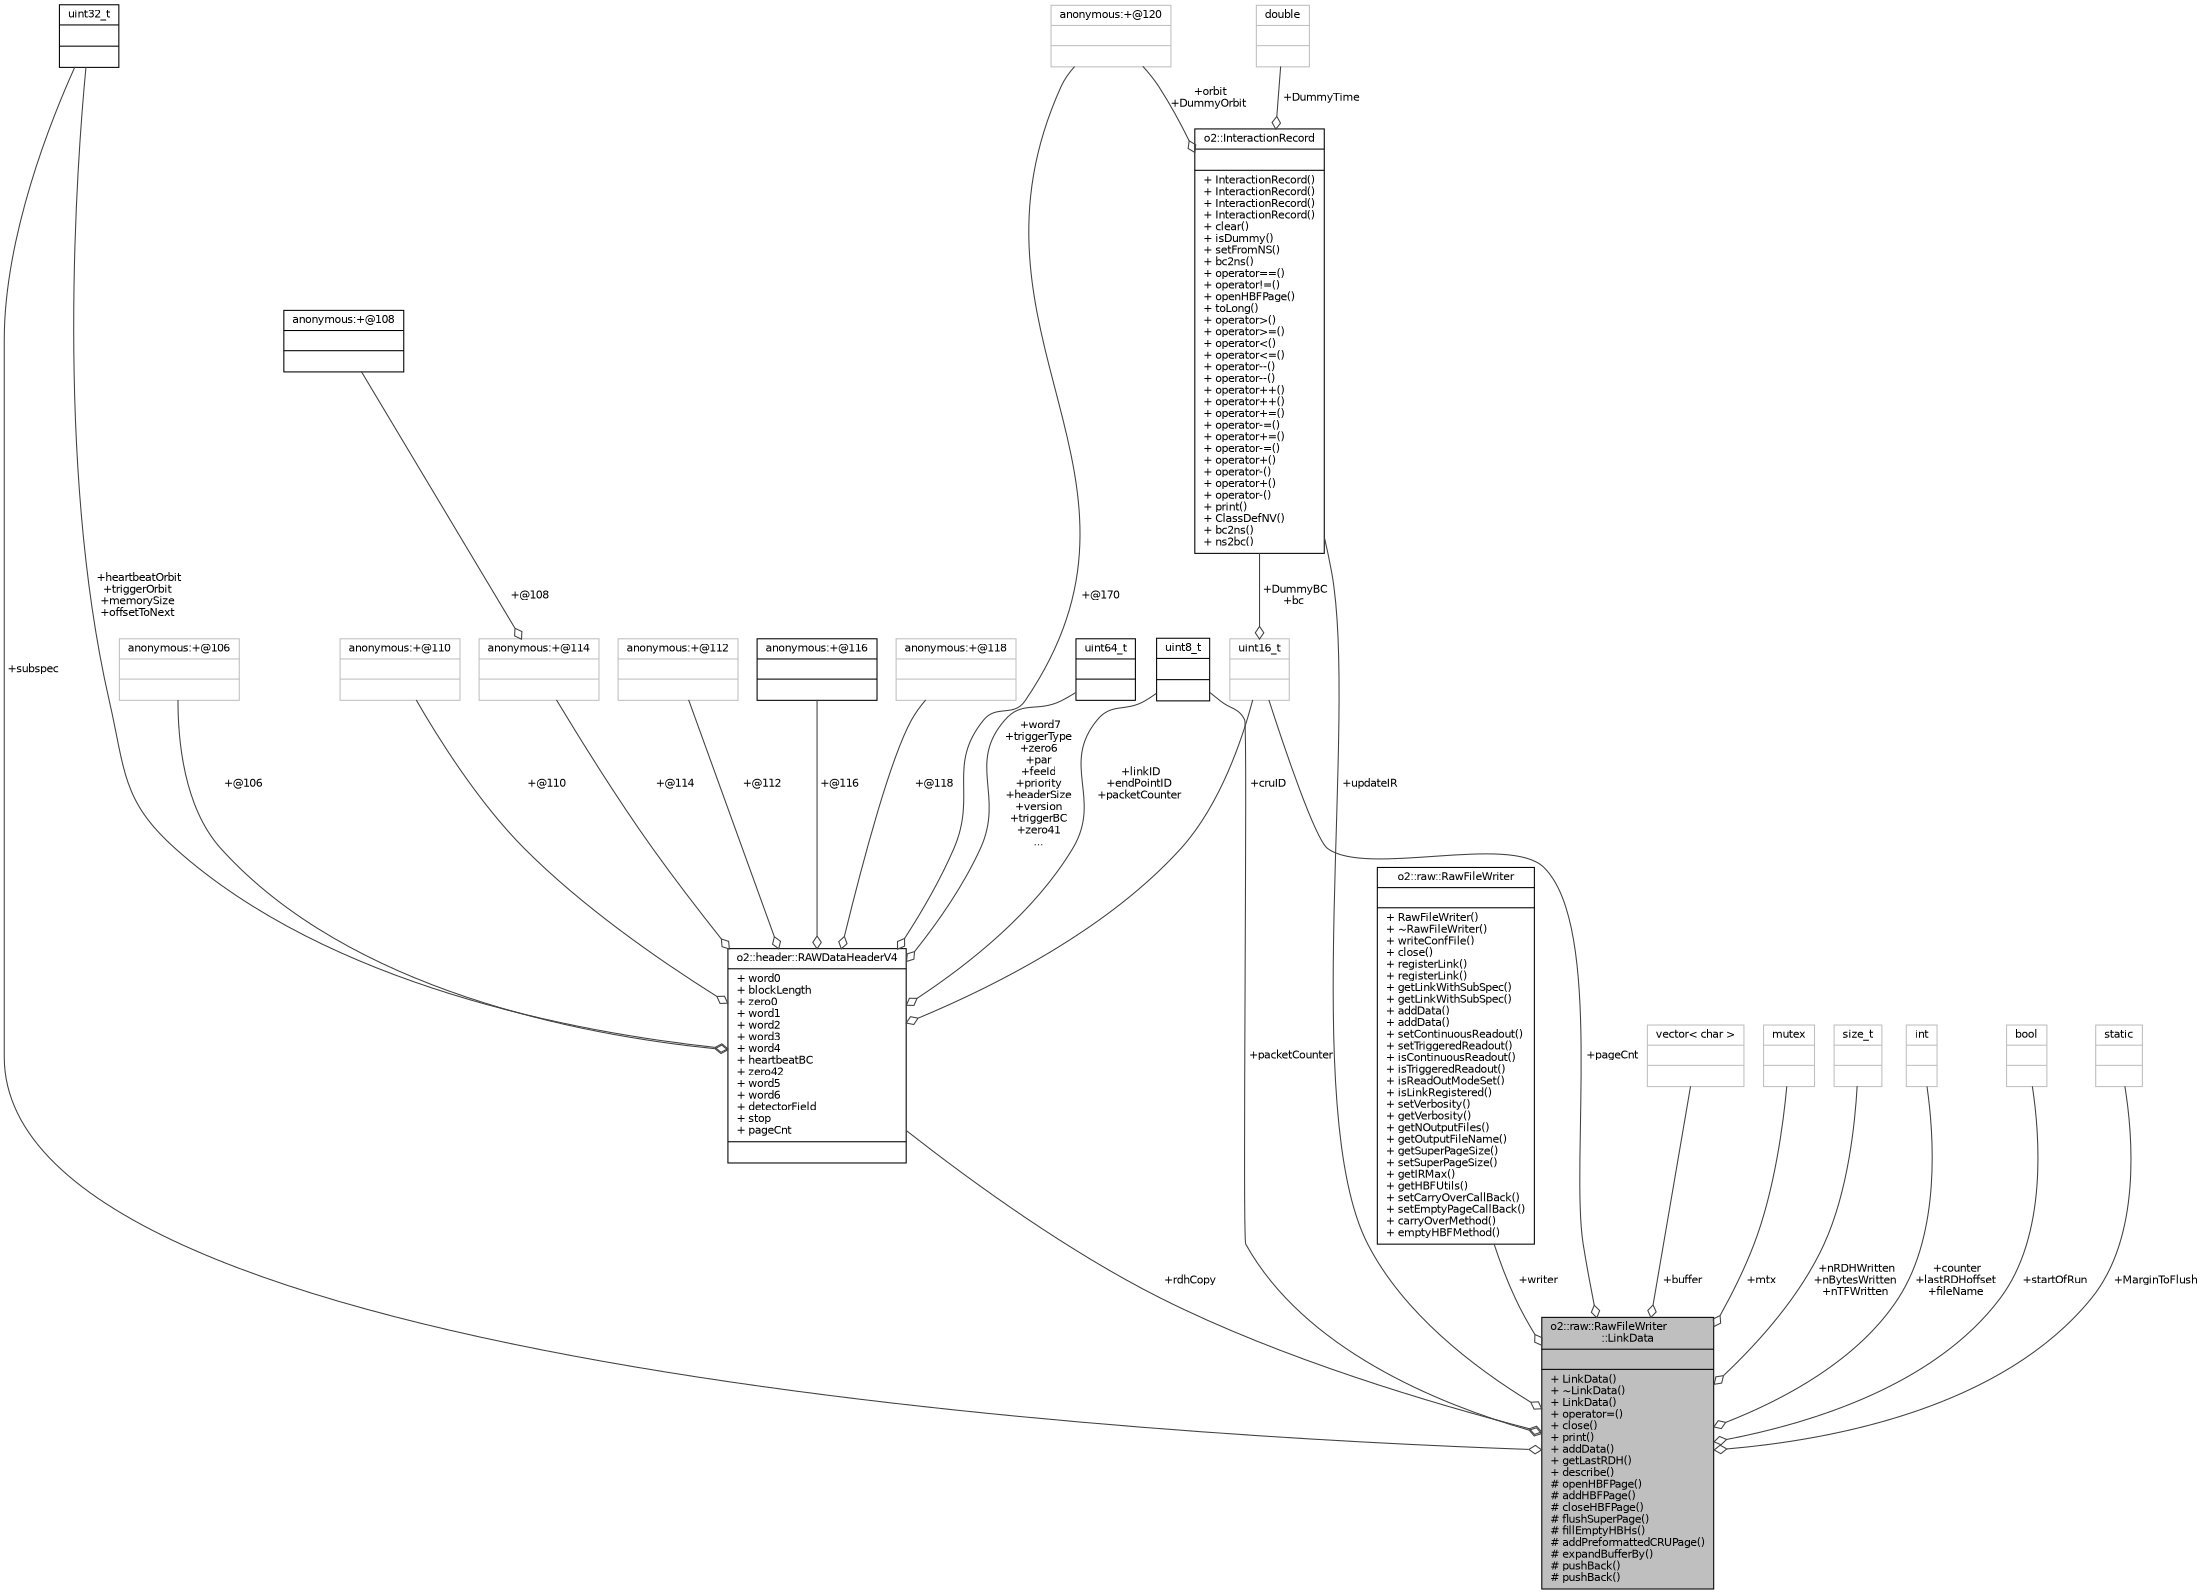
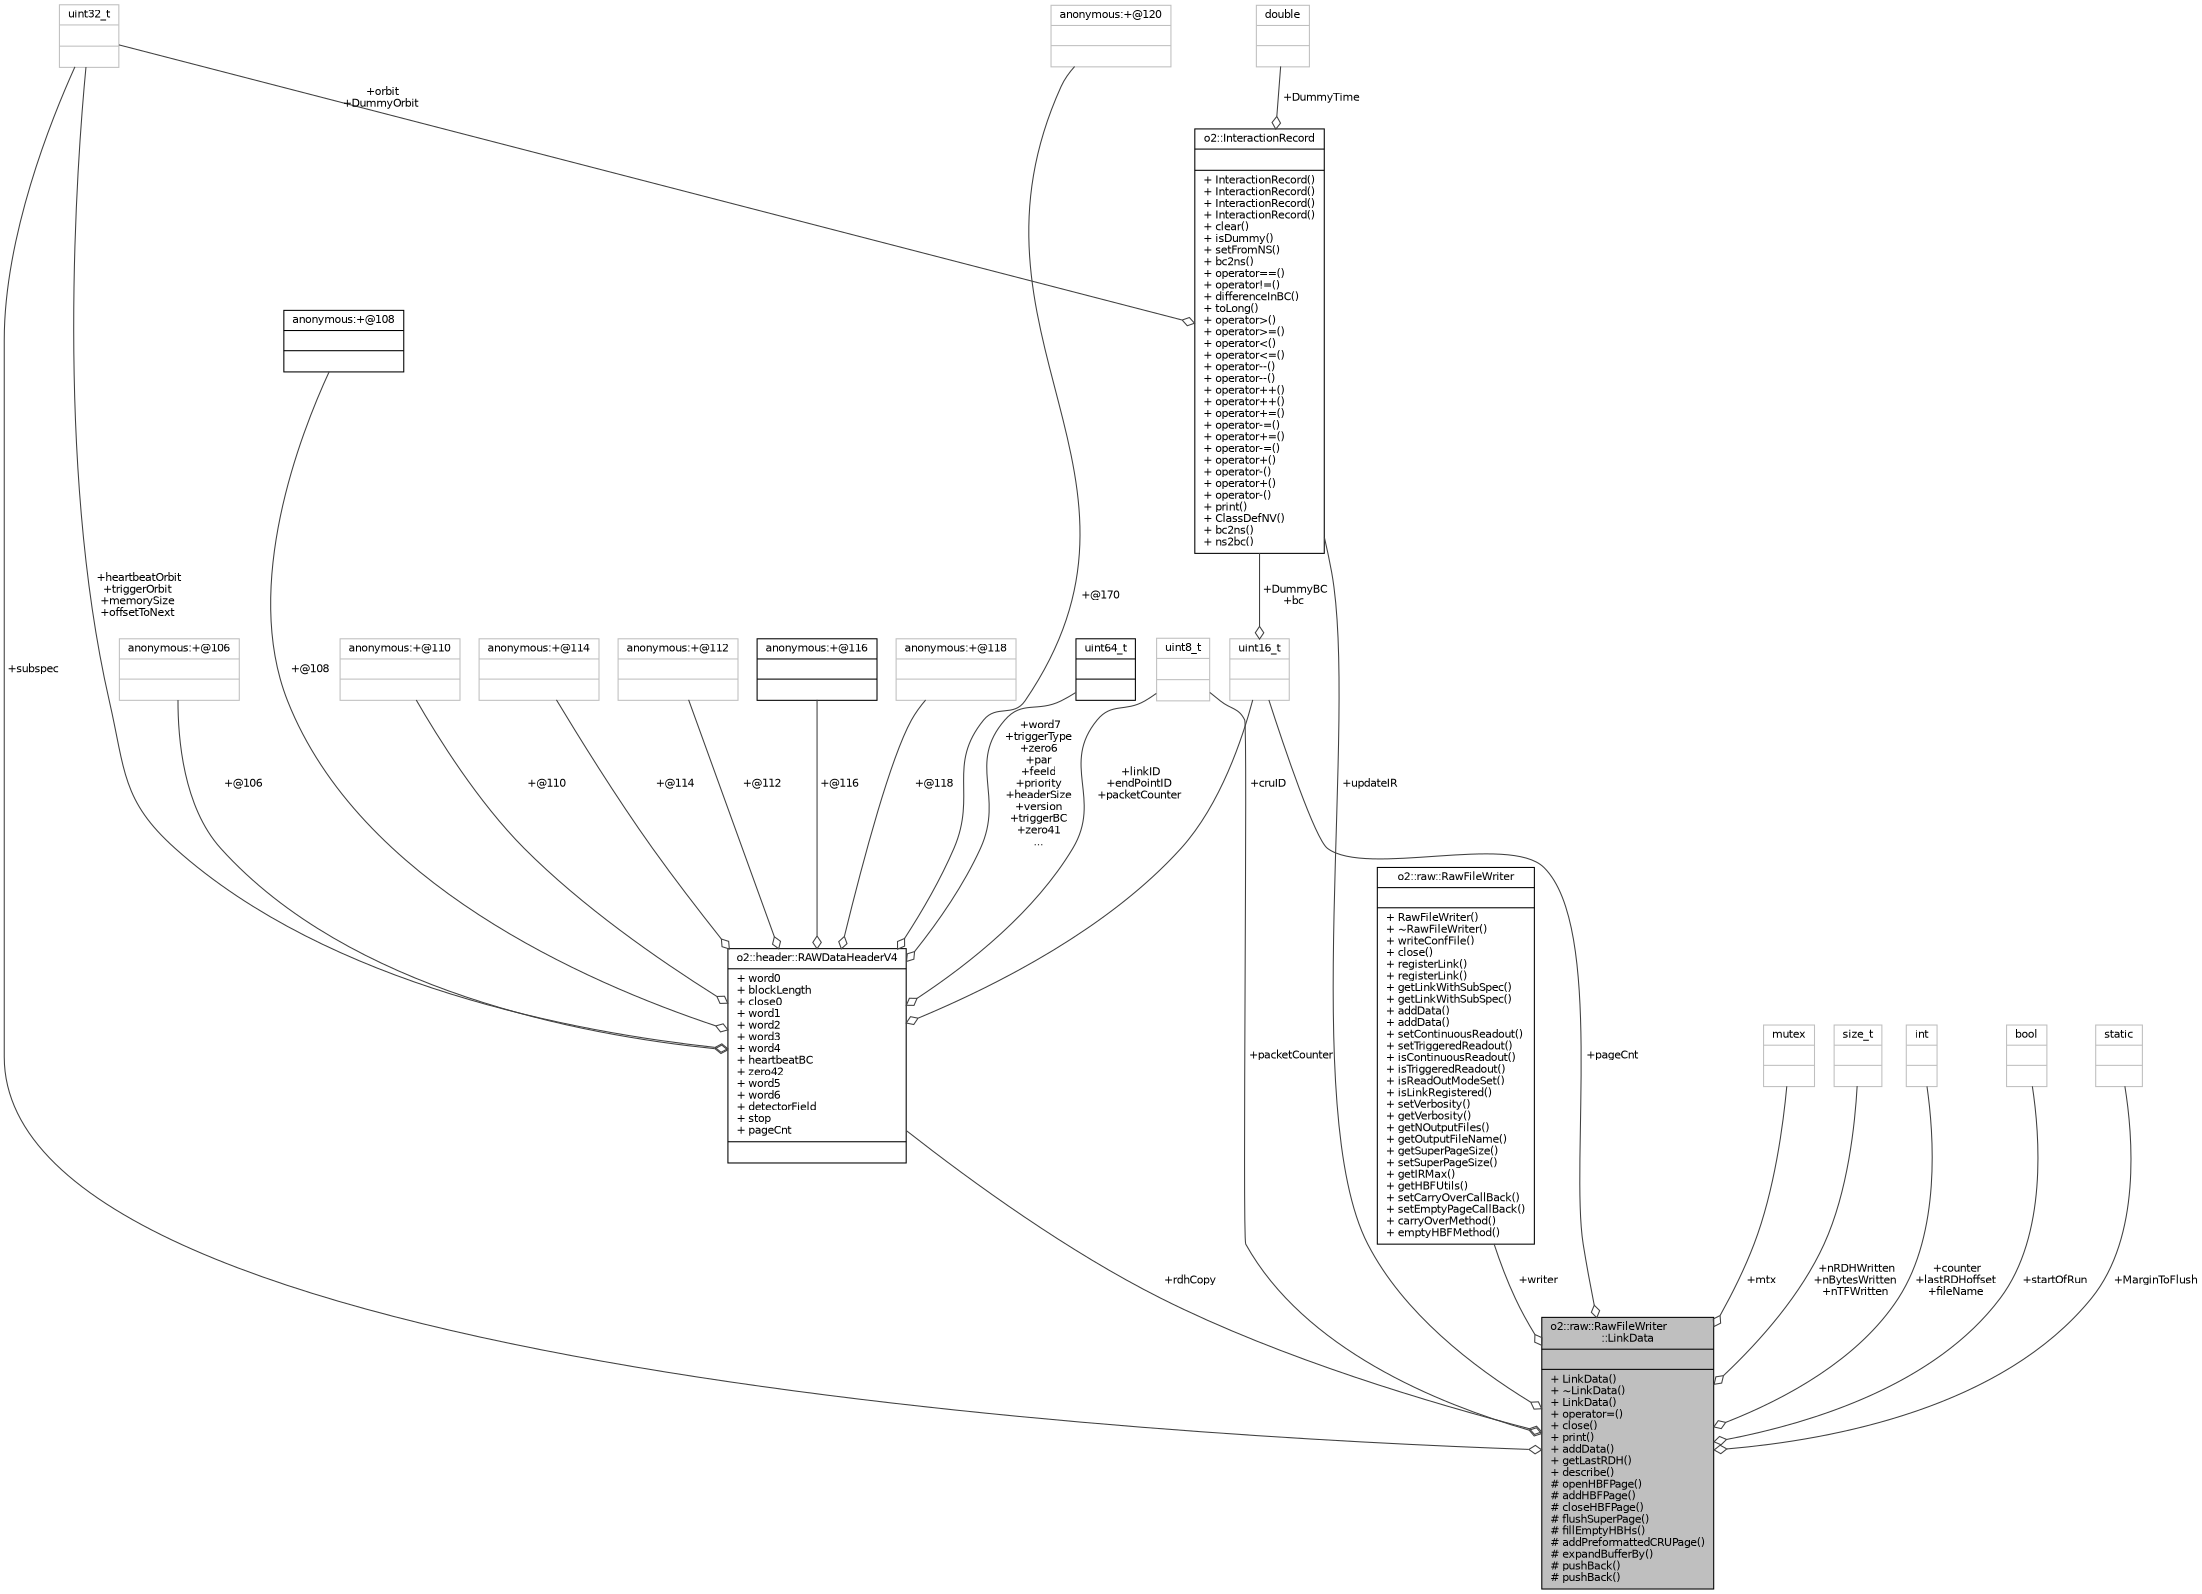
(89, 36) -> (89, 36)
(1168, 102) -> (650, 182)
(1249, 297) -> (1252, 297)
(438, 500) -> (342, 792)
(1183, 670) -> (1183, 670)
(757, 1002) -> (759, 1002)
(1696, 1056) -> none
